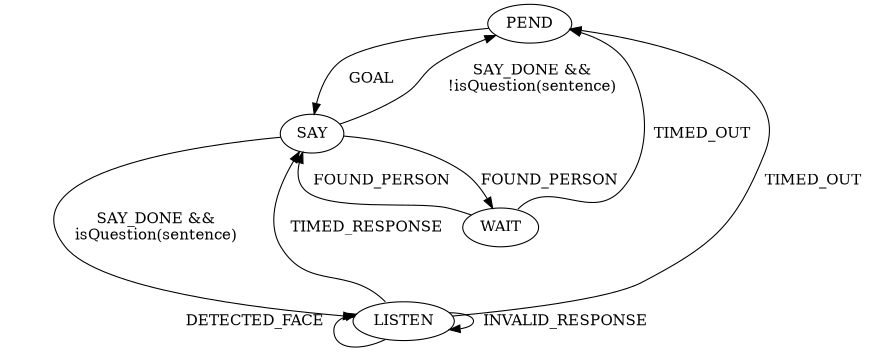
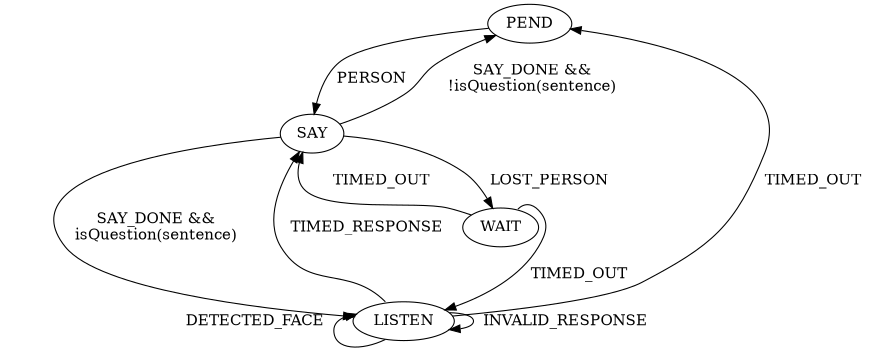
(371, 79) -> (371, 79)
(641, 154) -> (526, 263)
(382, 181) -> (382, 181)
(549, 181) -> (549, 181)
